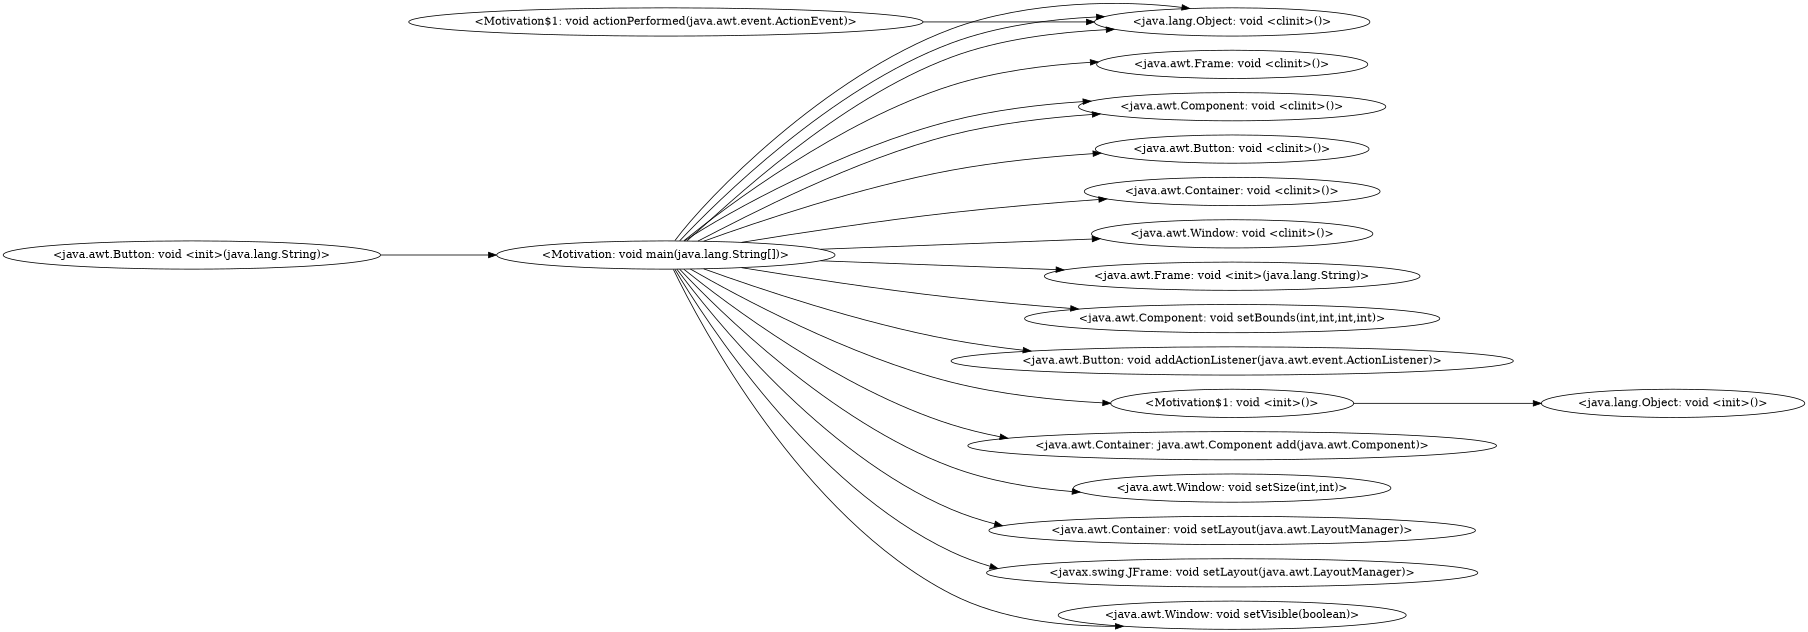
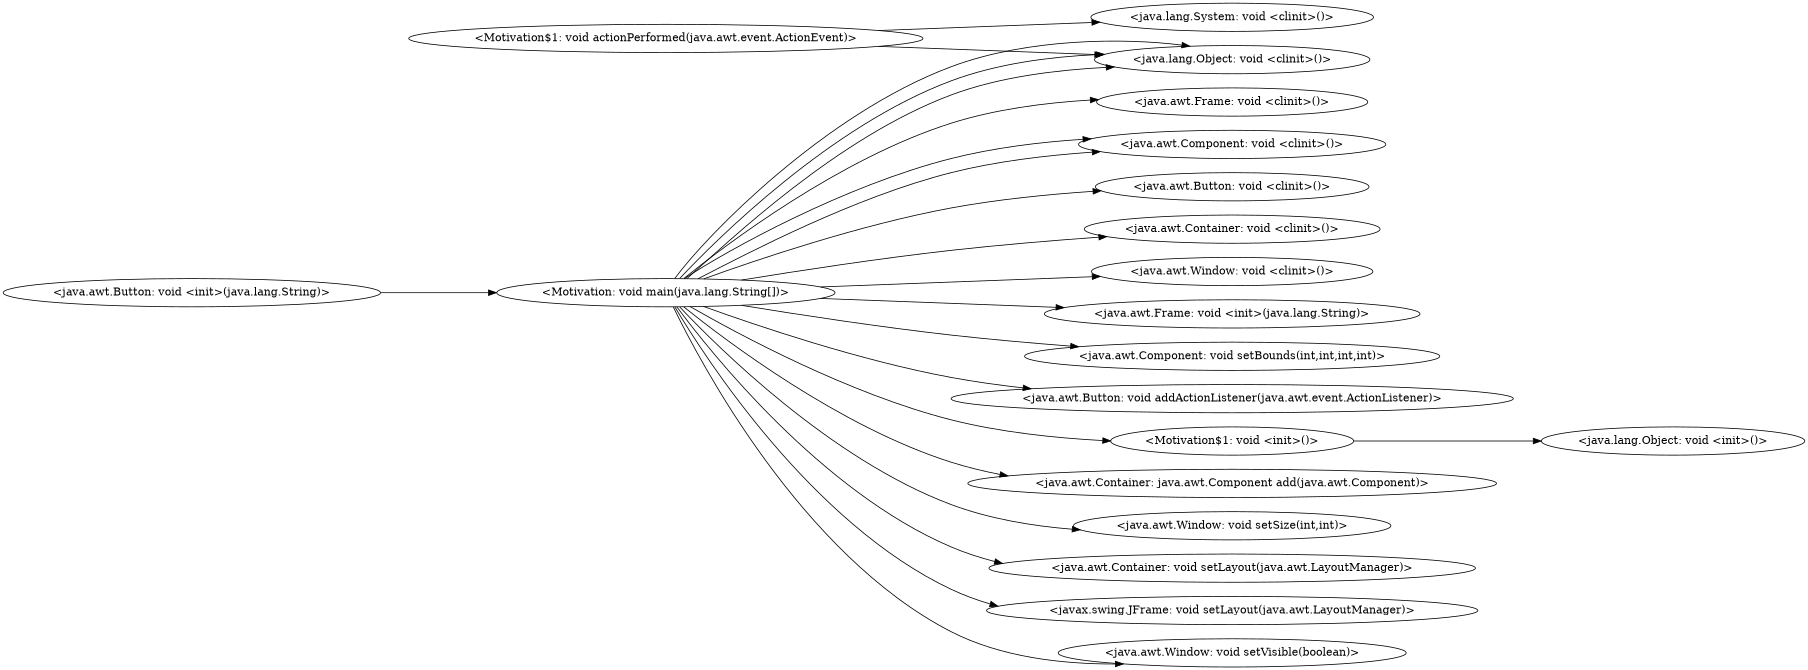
none -> (1232, 17)
